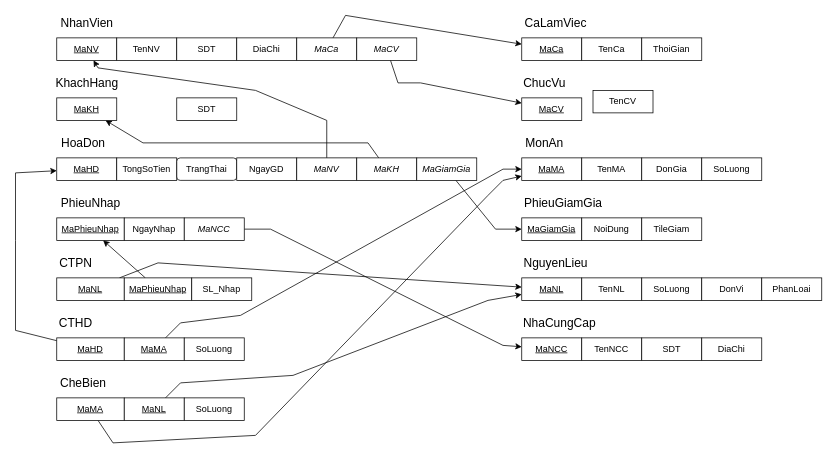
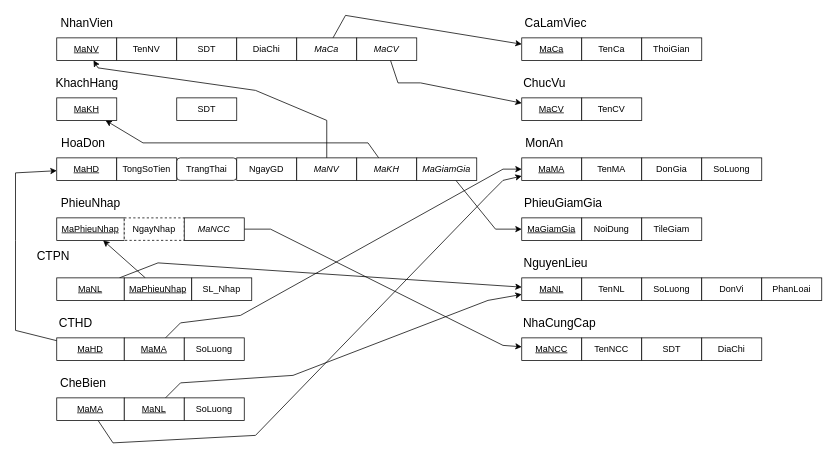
(623, 102) -> (612, 109)
(154, 229) -> (154, 229)
(75, 263) -> (53, 255)
